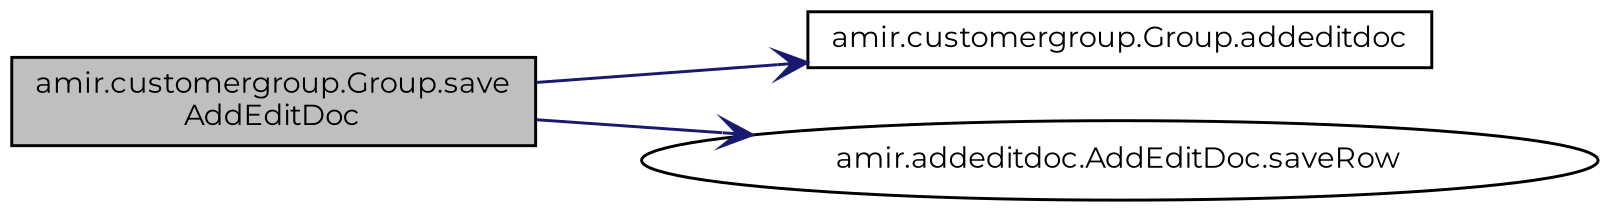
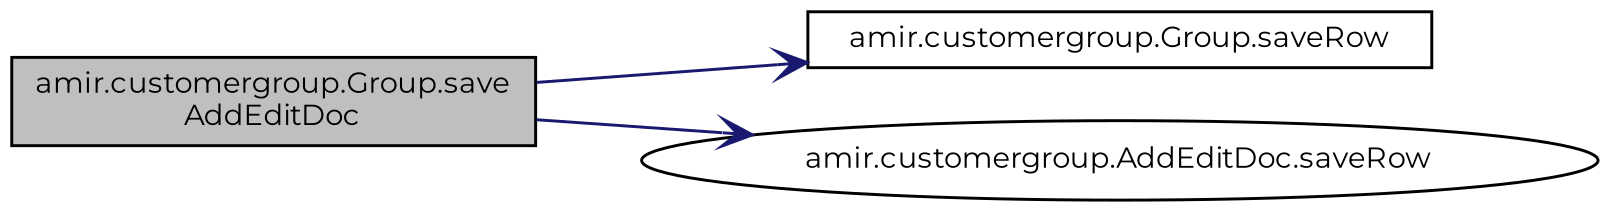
(1120, 40) -> (1120, 40)
(1120, 160) -> (1120, 160)
